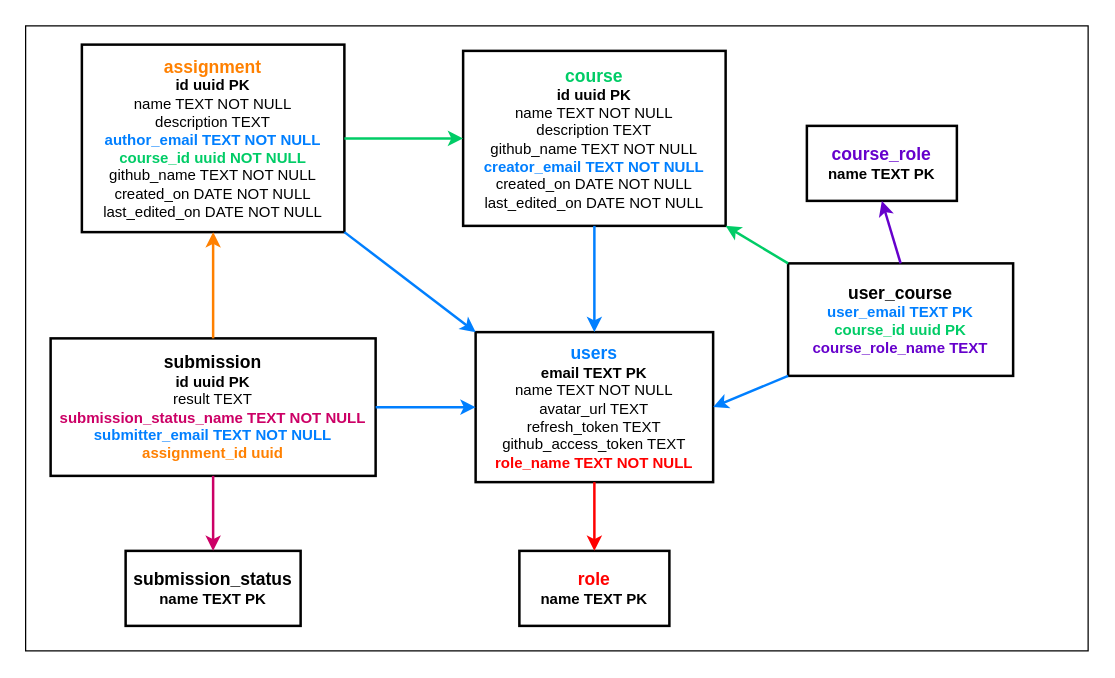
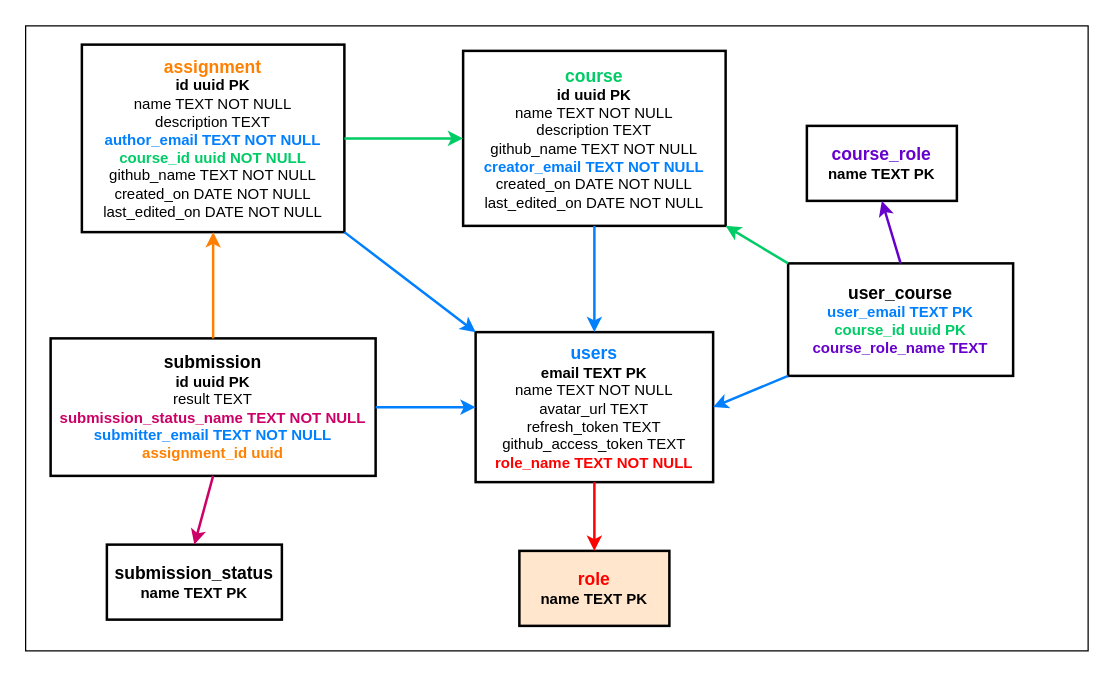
(213, 588) -> (194, 582)
(594, 588) -> (594, 588)
